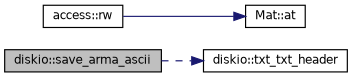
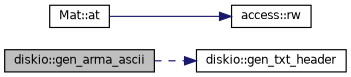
(178, 16) -> (164, 16)
(83, 61) -> (80, 61)
(275, 61) -> (271, 61)
